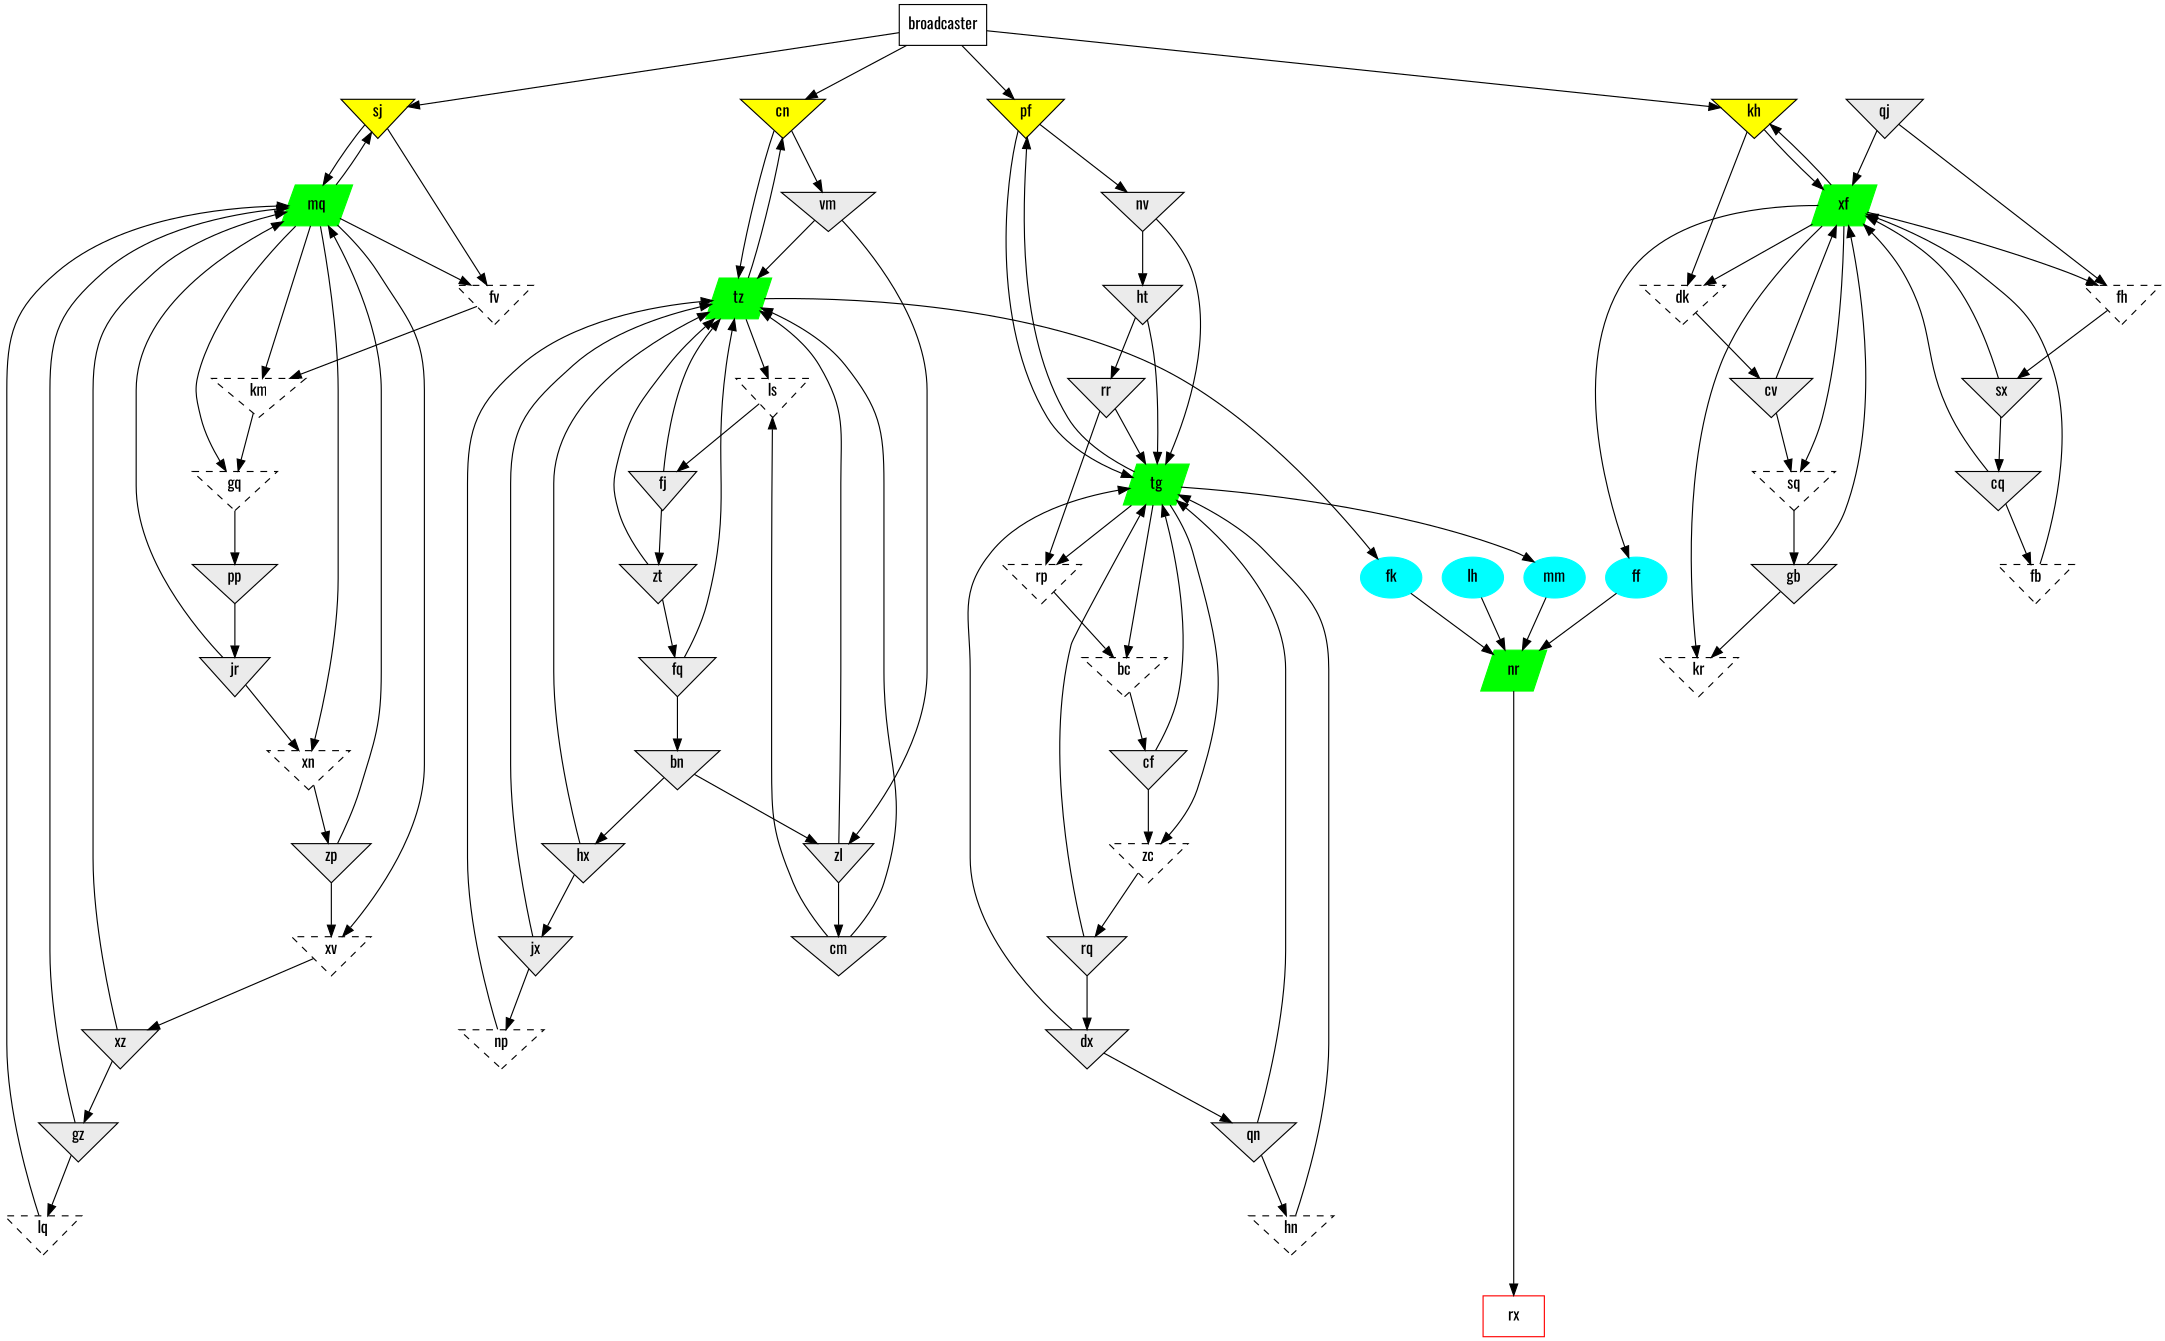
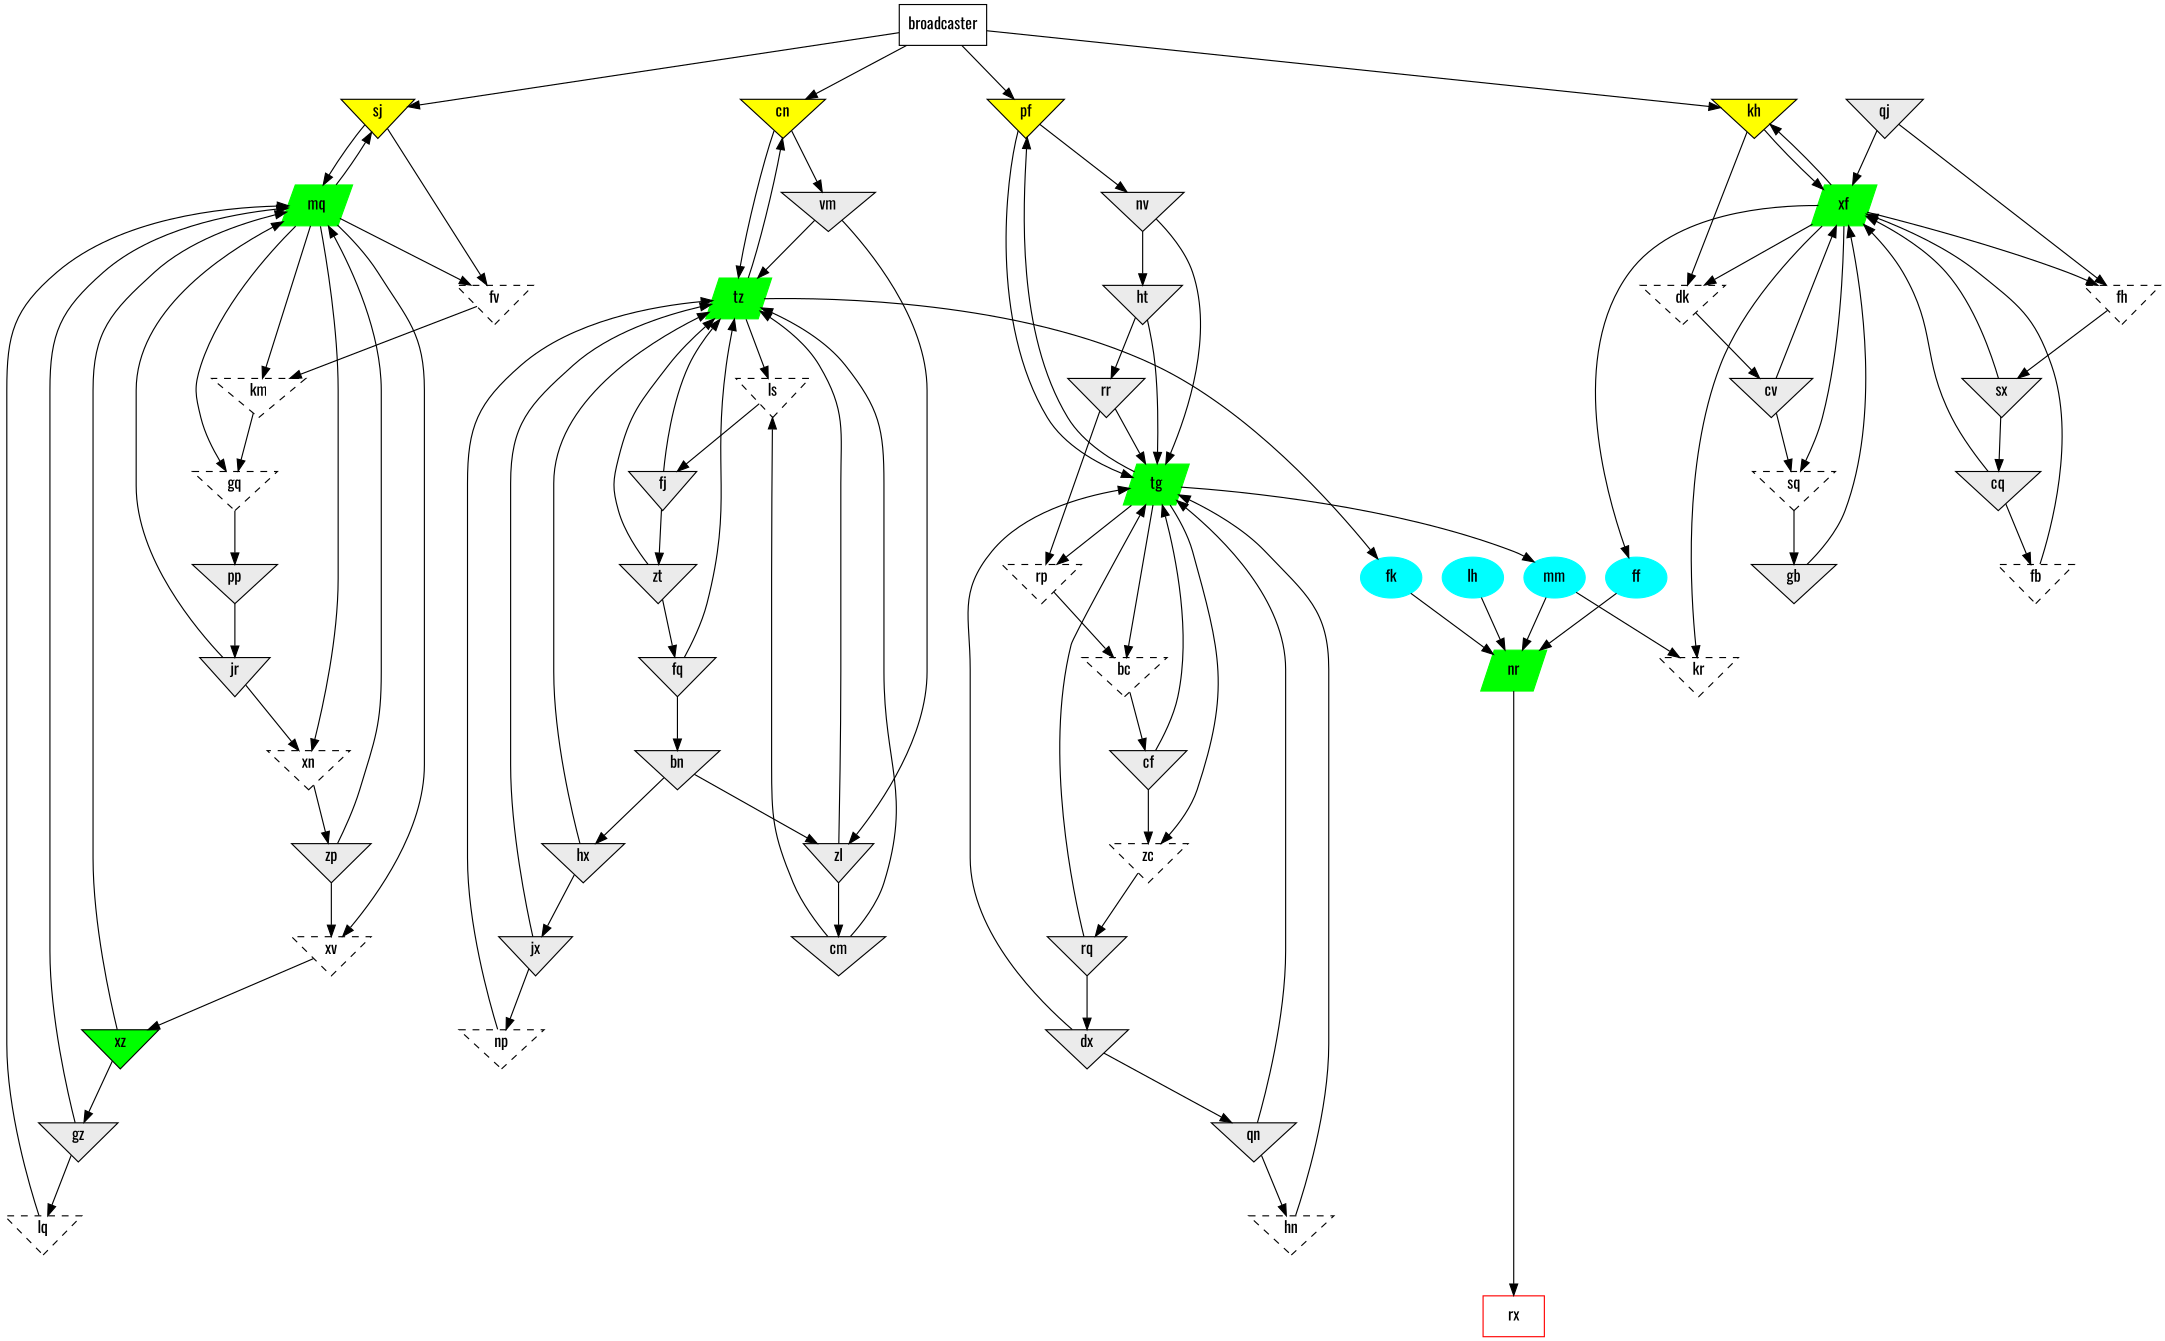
(1750, 621) -> (1623, 622)
(120, 1043) -> (120, 1043)
